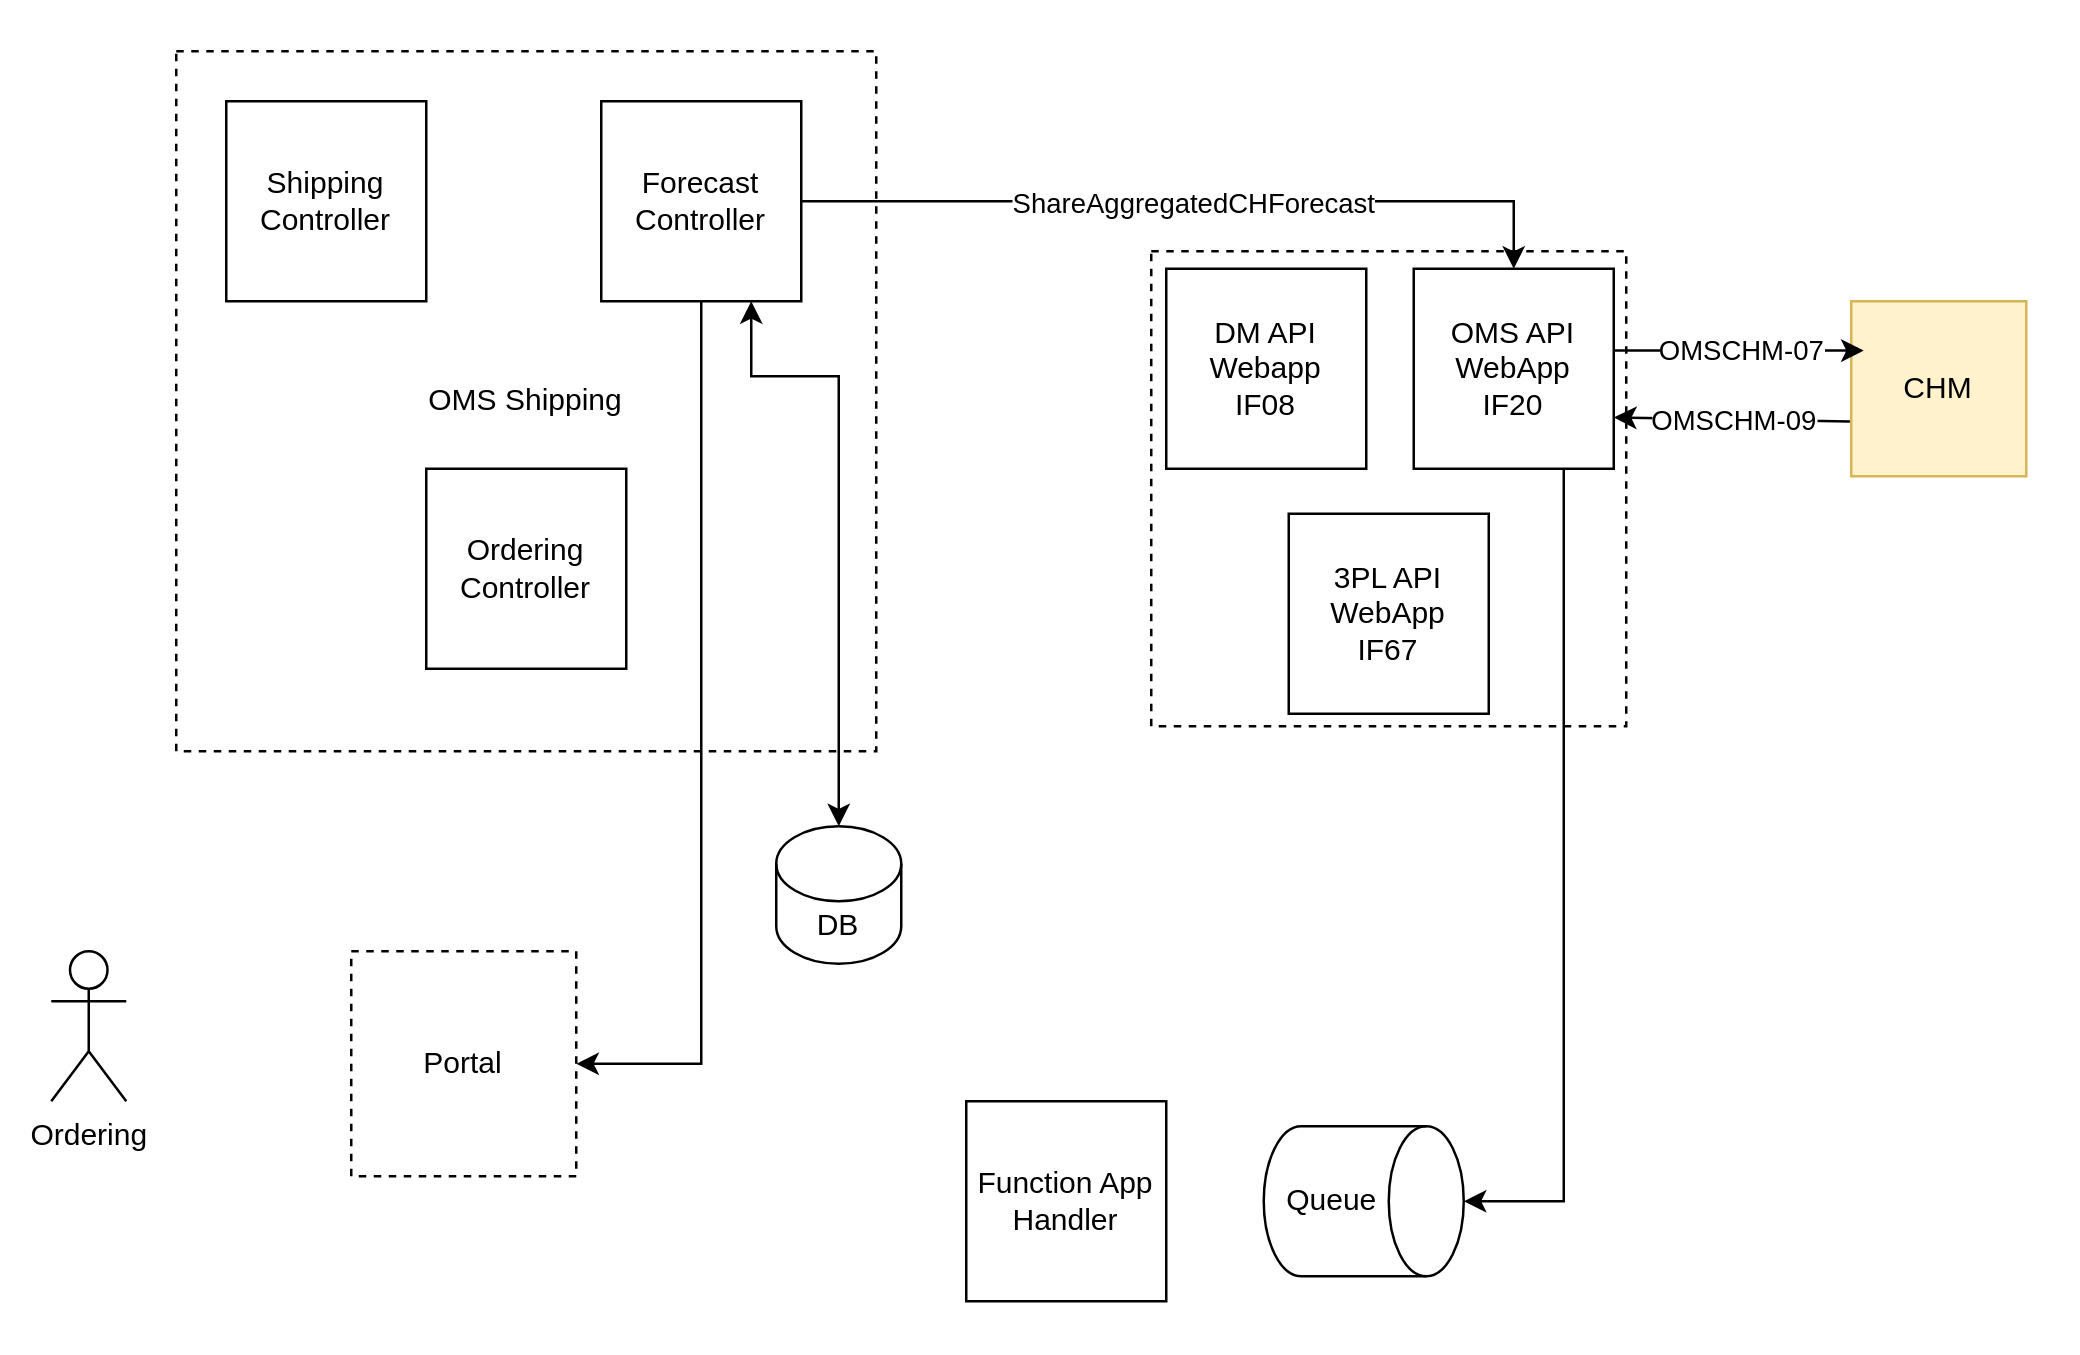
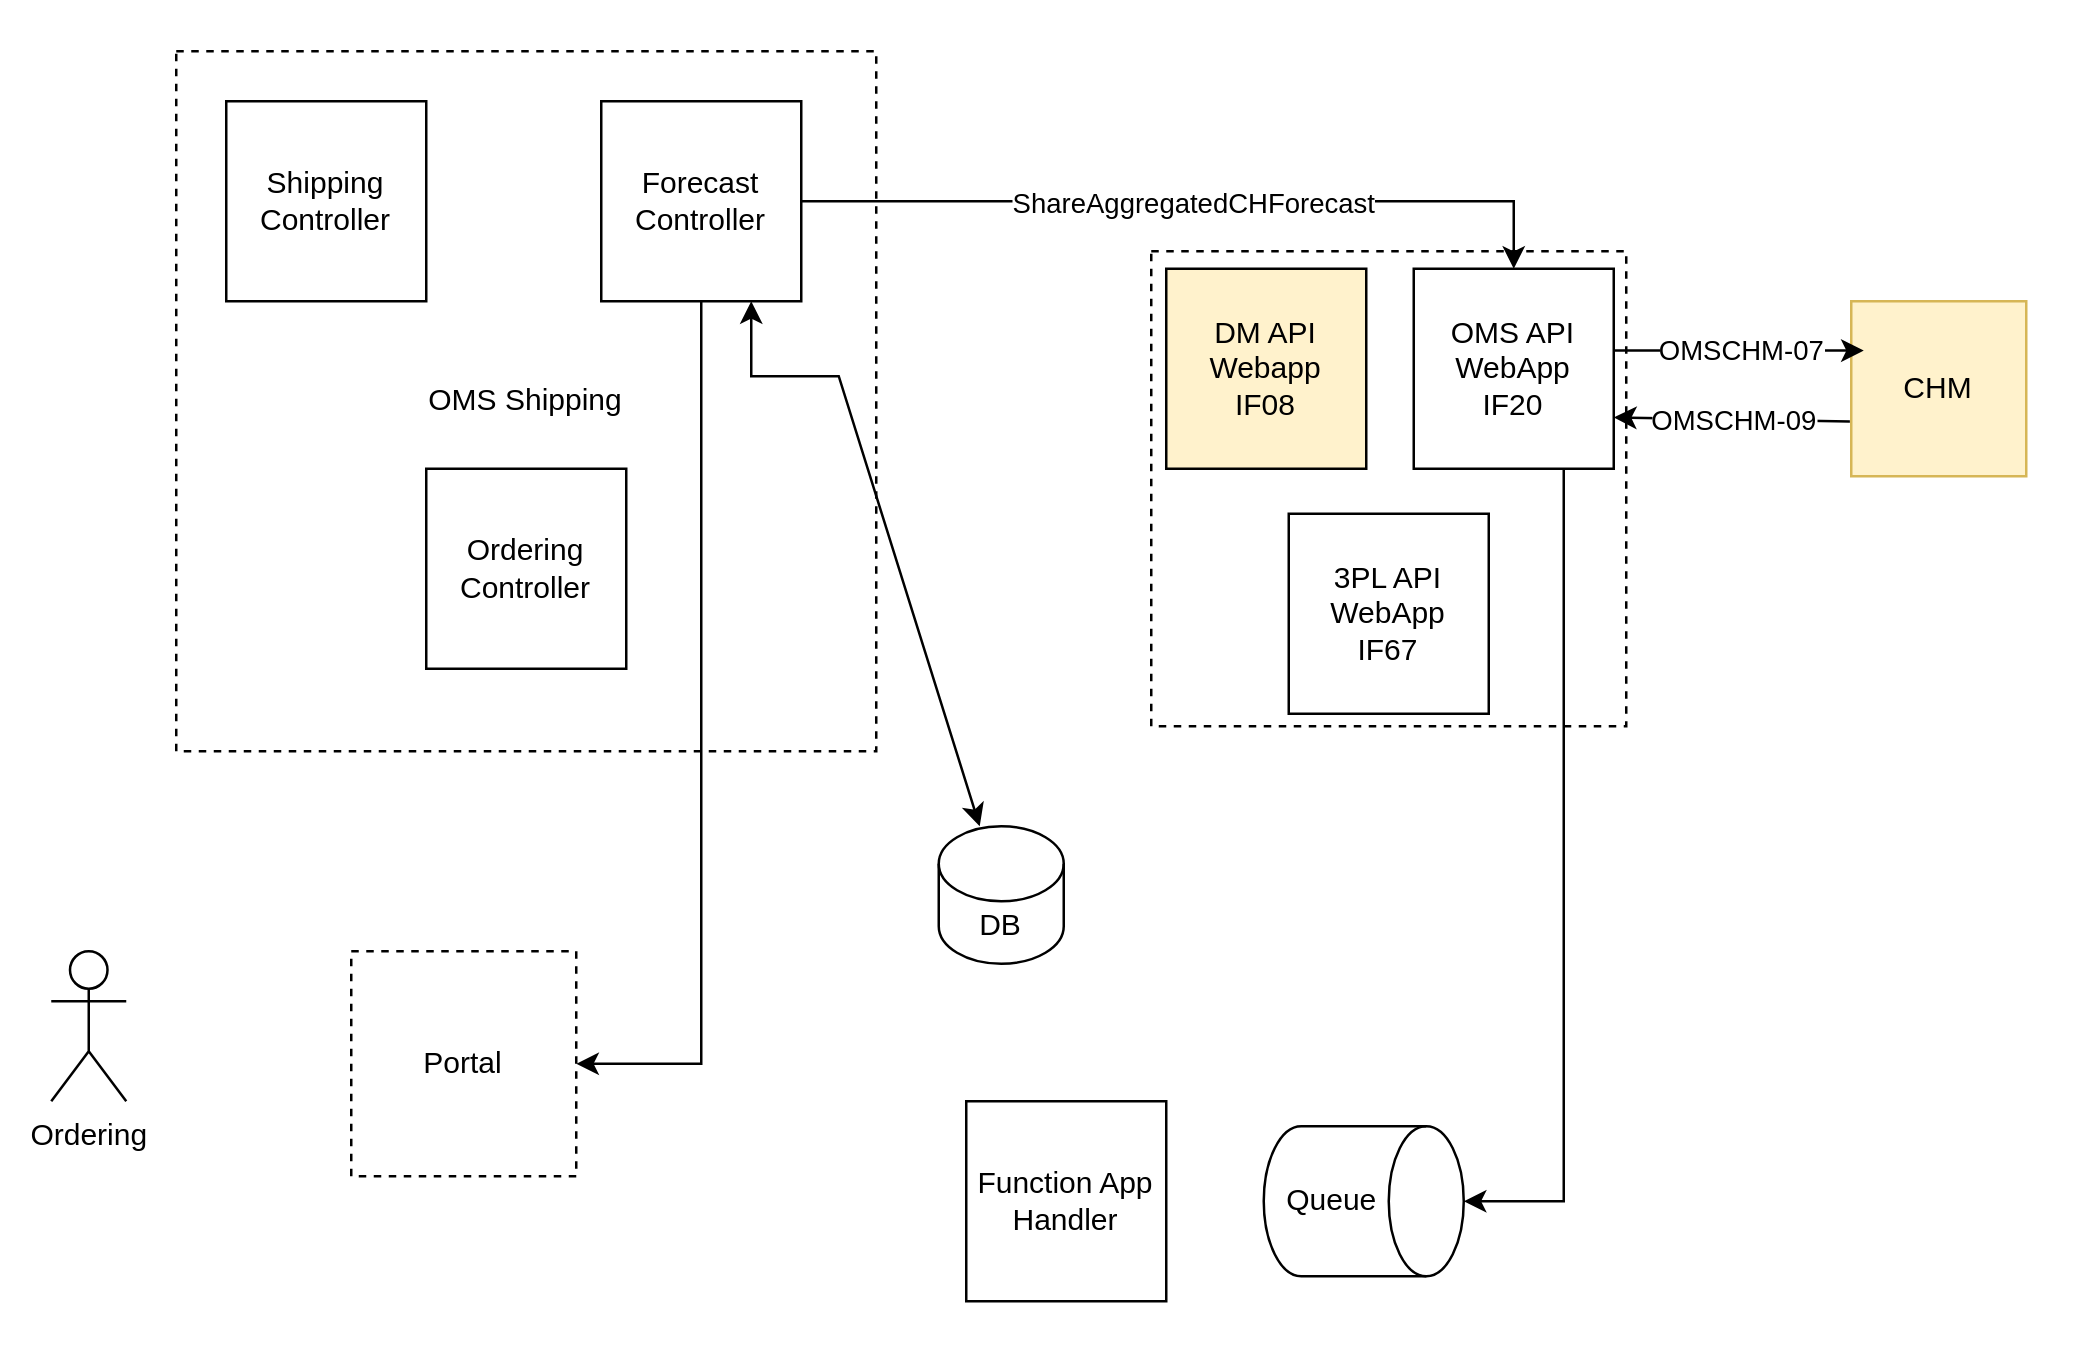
(1266, 369) -> (1266, 369)
(839, 895) -> (1001, 895)
